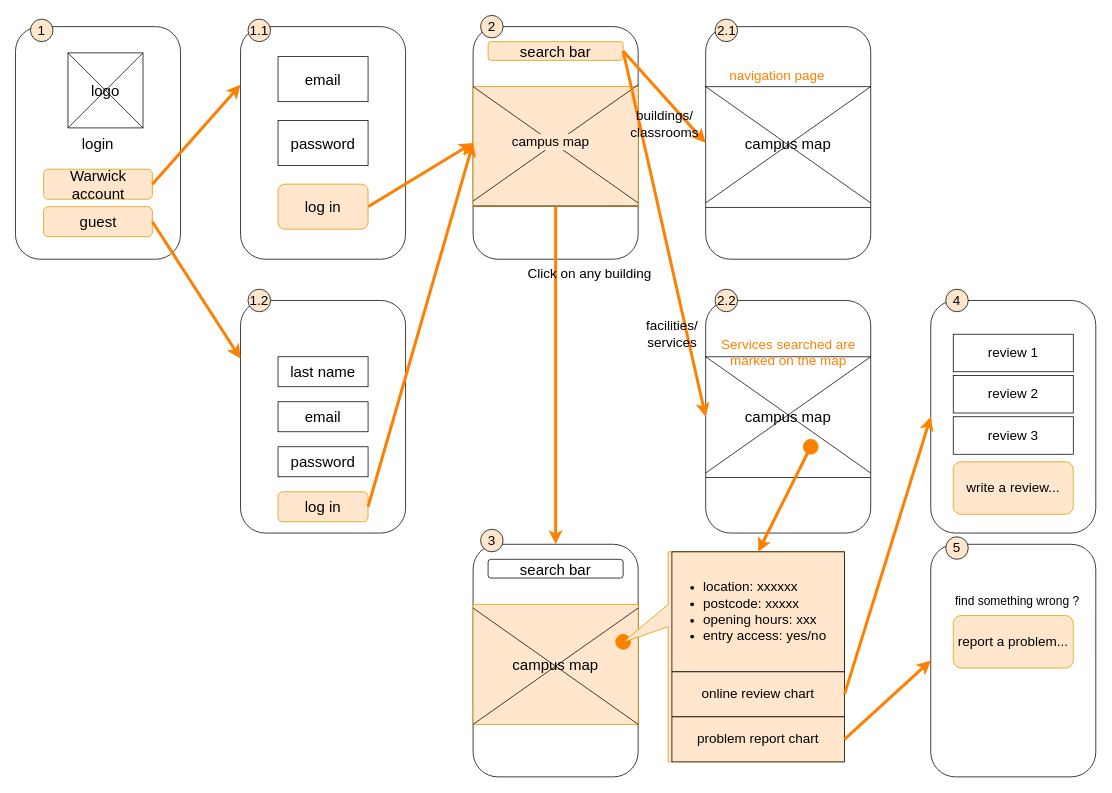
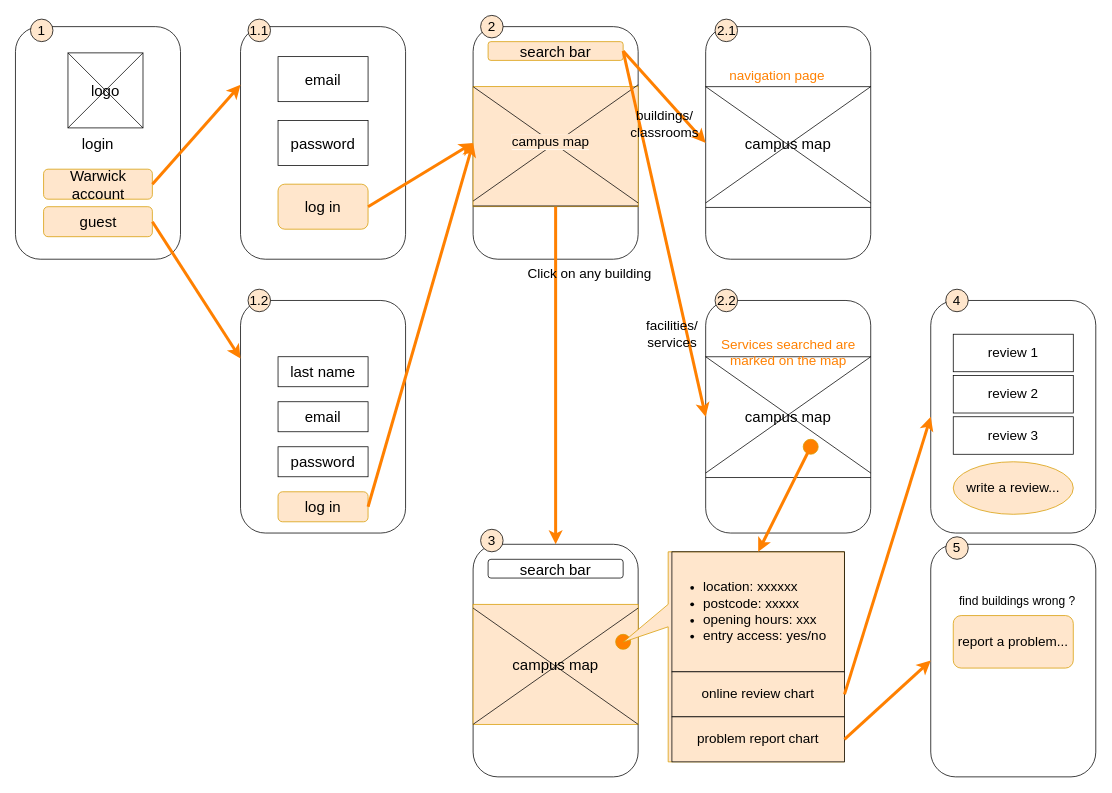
(1013, 488) -> (1013, 488)
(1017, 600) -> (1017, 600)
